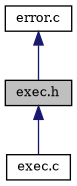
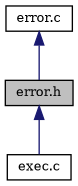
(39, 93) -> (39, 93)
